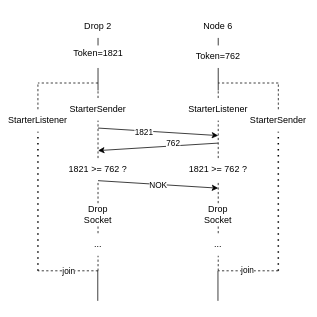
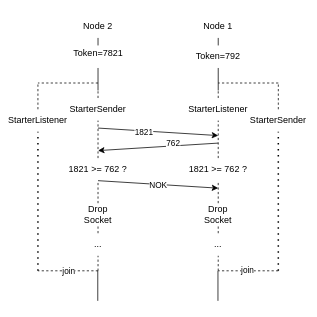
(98, 27) -> (98, 27)
(218, 27) -> (218, 27)
(98, 53) -> (98, 53)
(218, 57) -> (218, 57)
